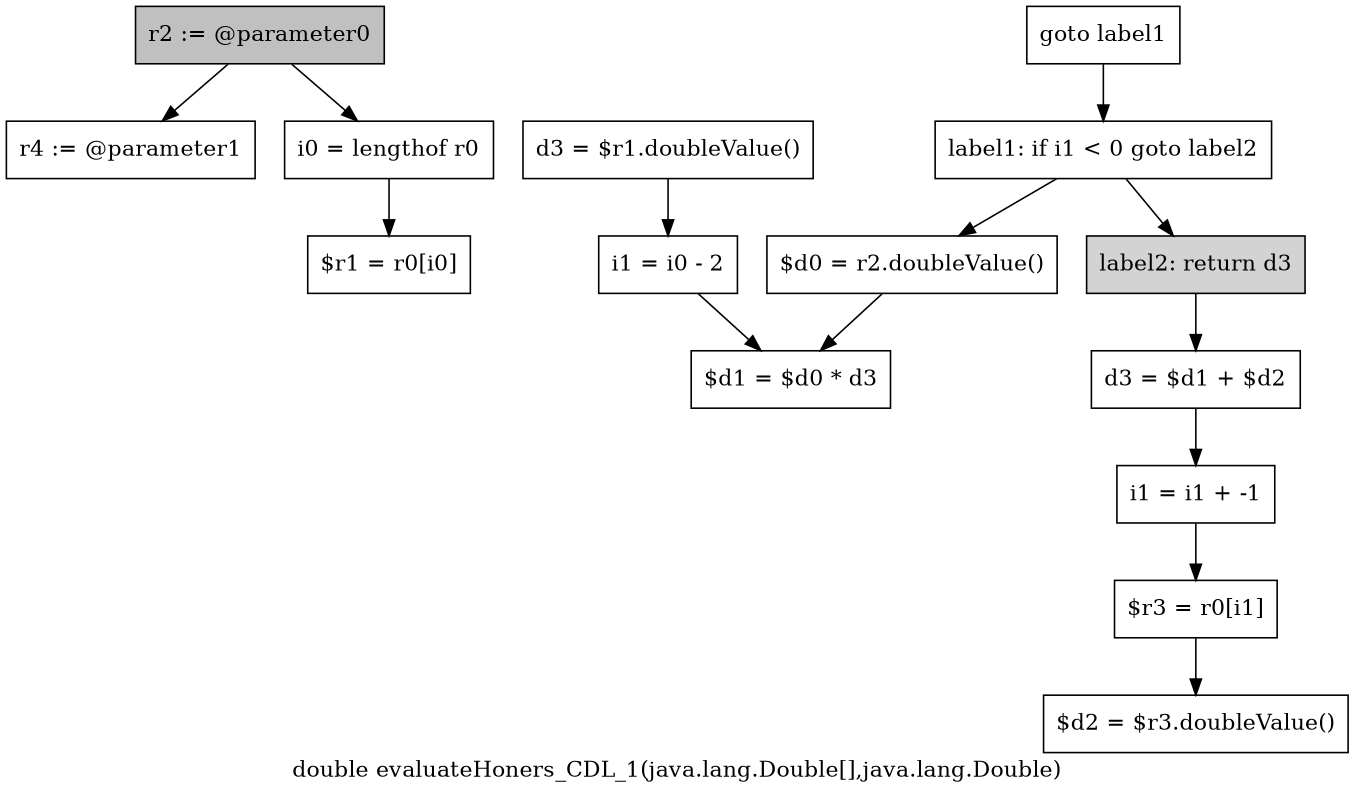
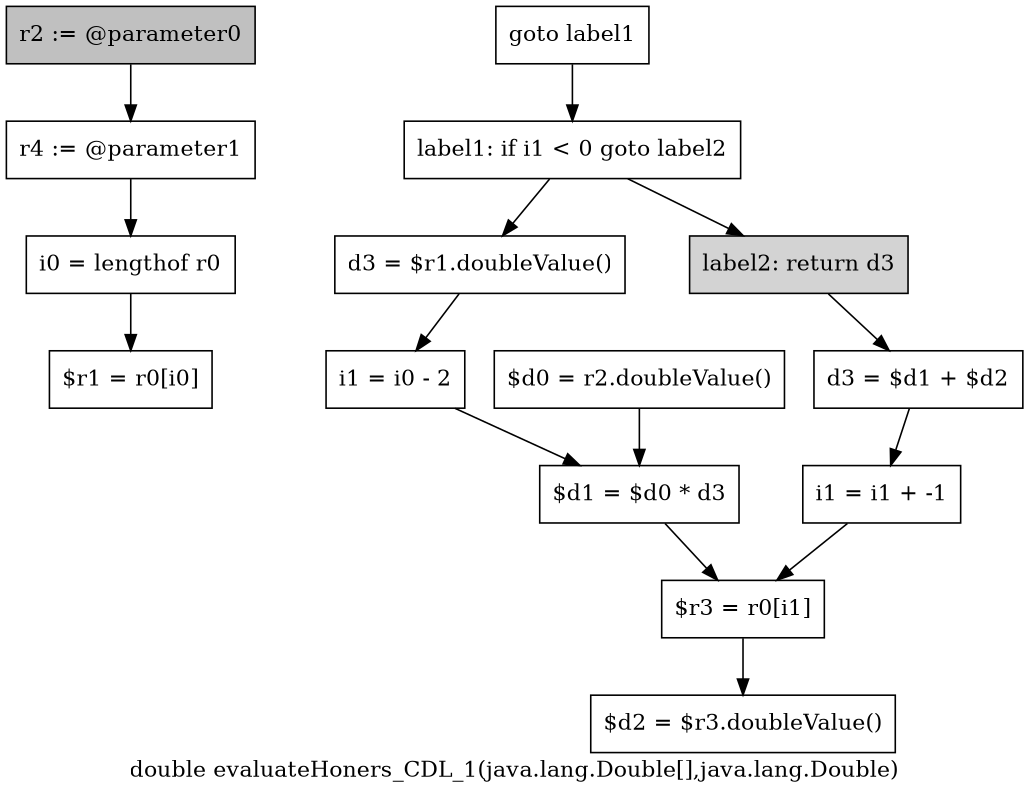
(319, 87) -> (131, 199)
(1015, 203) -> (531, 201)
none -> (686, 546)
